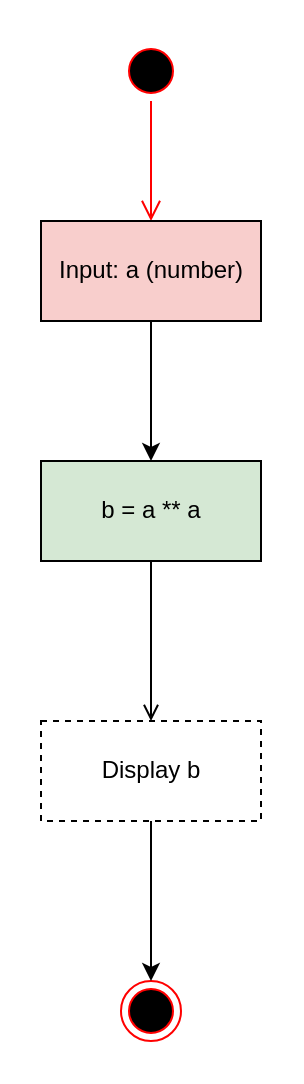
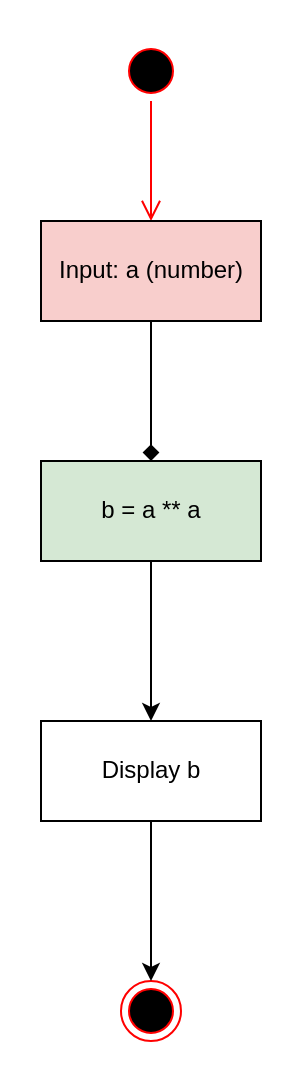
(151, 446) -> (151, 445)
(151, 708) -> (151, 706)
(151, 771) -> (151, 771)
